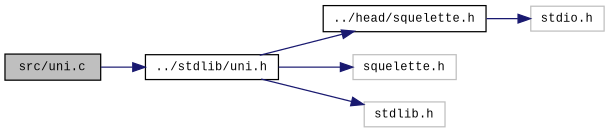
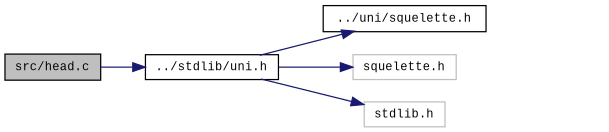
(405, 19) -> (405, 19)
(567, 19) -> none
(53, 67) -> (53, 67)
